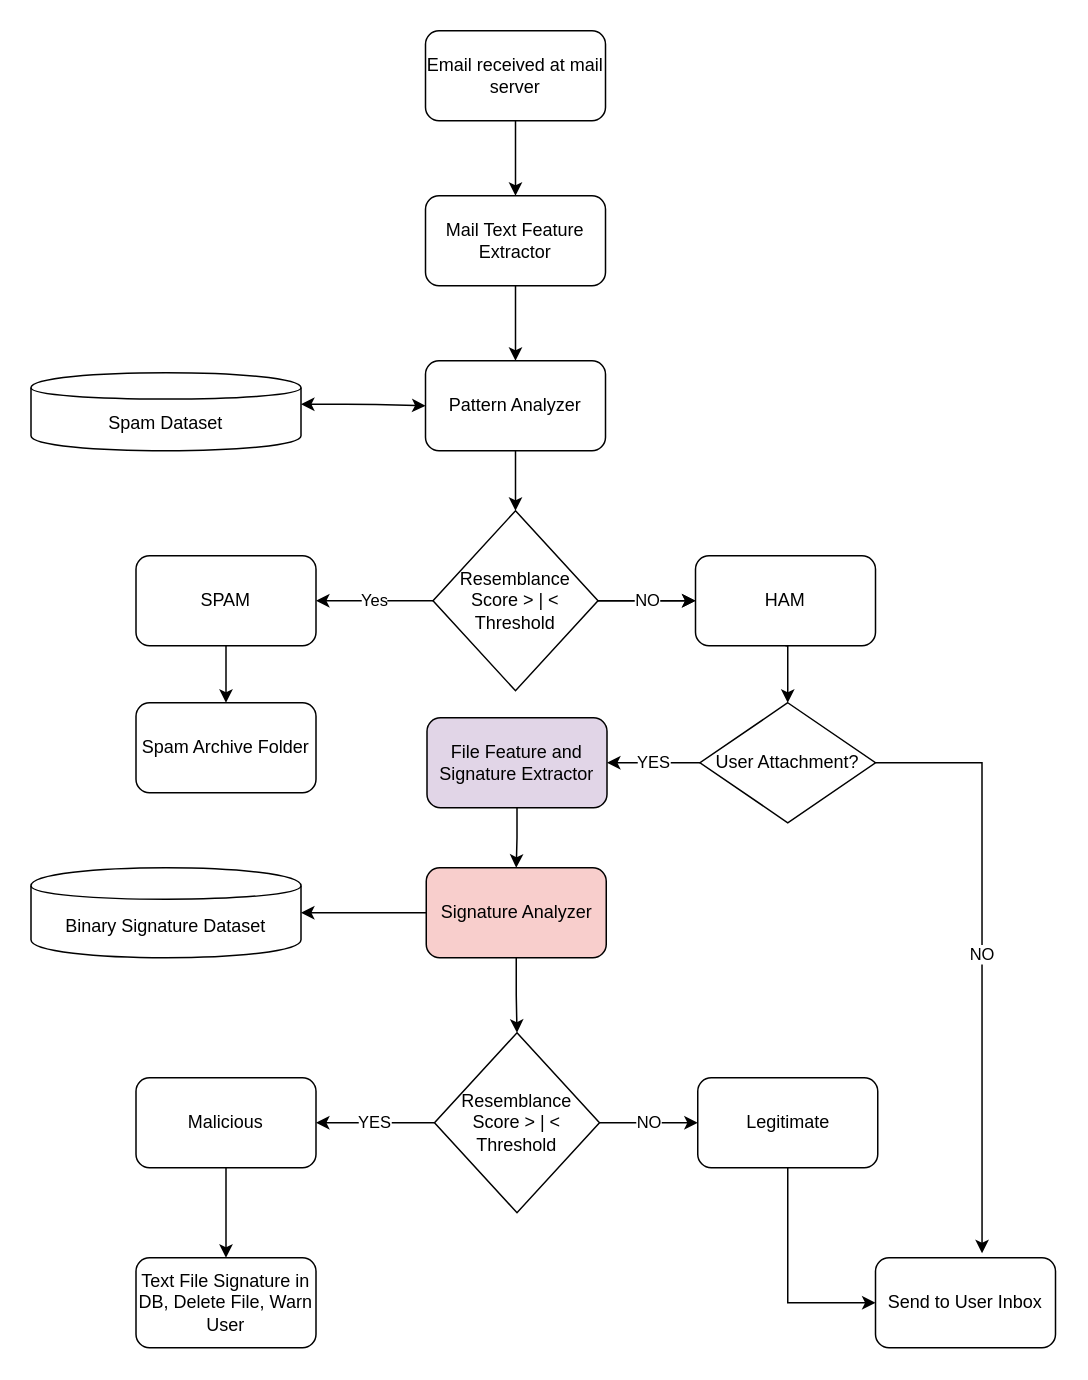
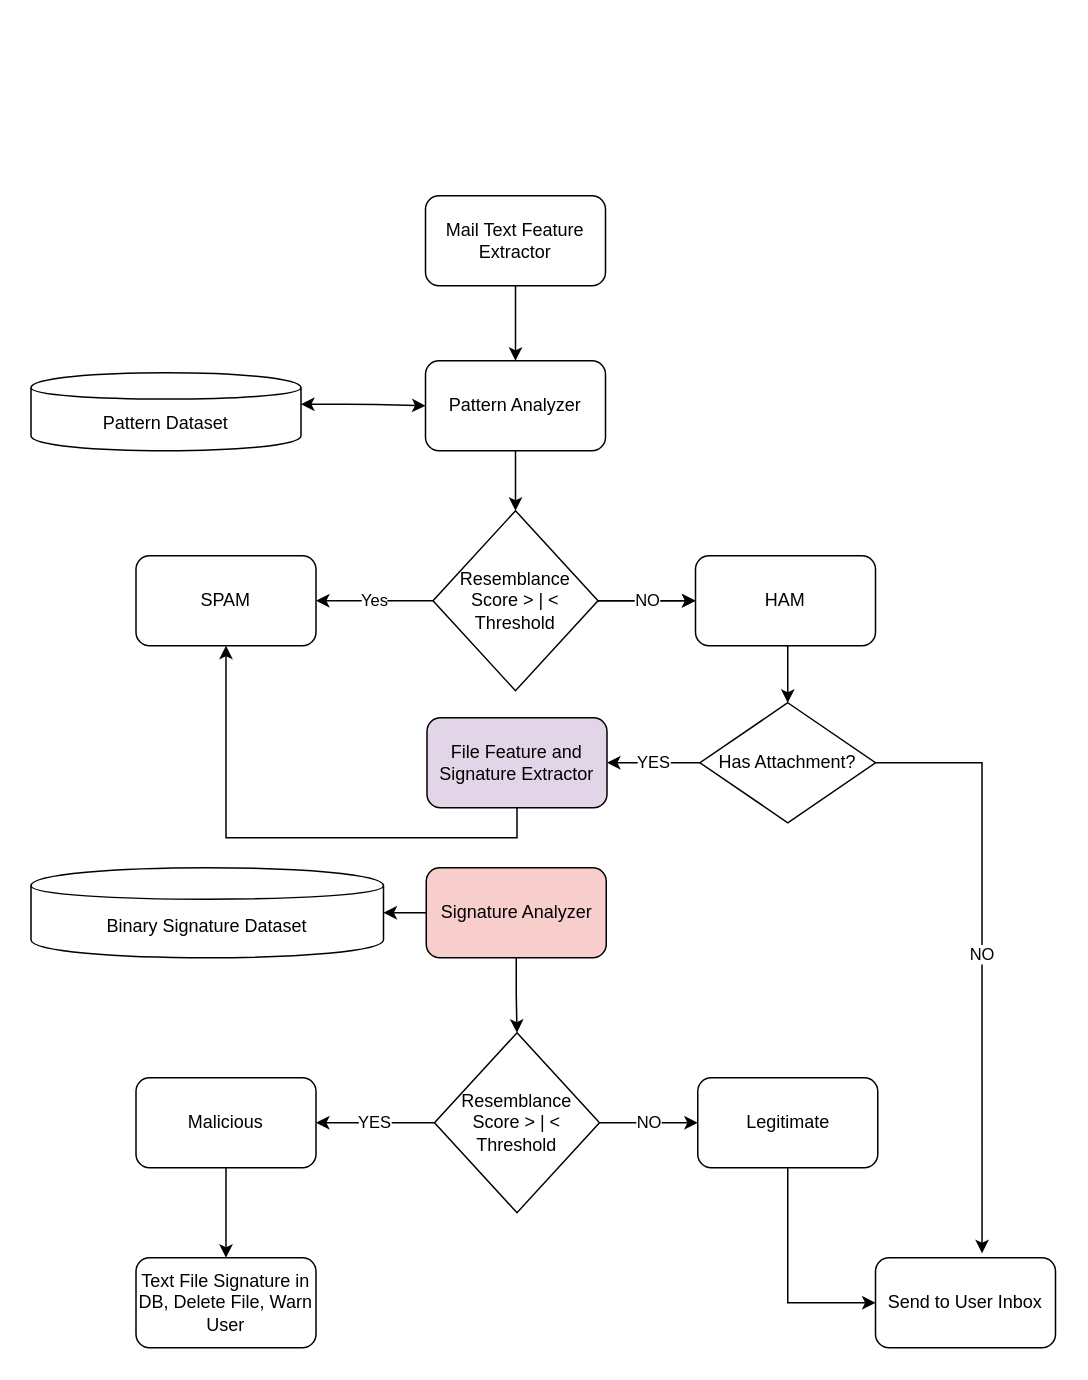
(515, 76) -> none
(515, 153) -> none
(166, 424) -> (166, 424)
(226, 650) -> none
(226, 748) -> none
(788, 763) -> (788, 763)
(517, 846) -> (302, 838)
(166, 913) -> (207, 913)
